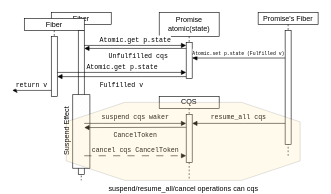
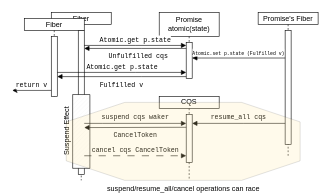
(184, 189) -> (184, 189)
